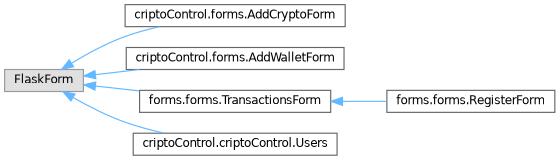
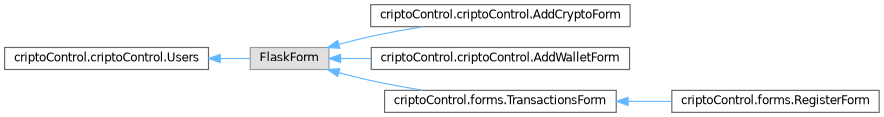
(235, 16) -> (500, 16)
(235, 58) -> (500, 58)
(235, 101) -> (500, 101)
(471, 101) -> (776, 101)
(117, 119) -> (235, 58)
